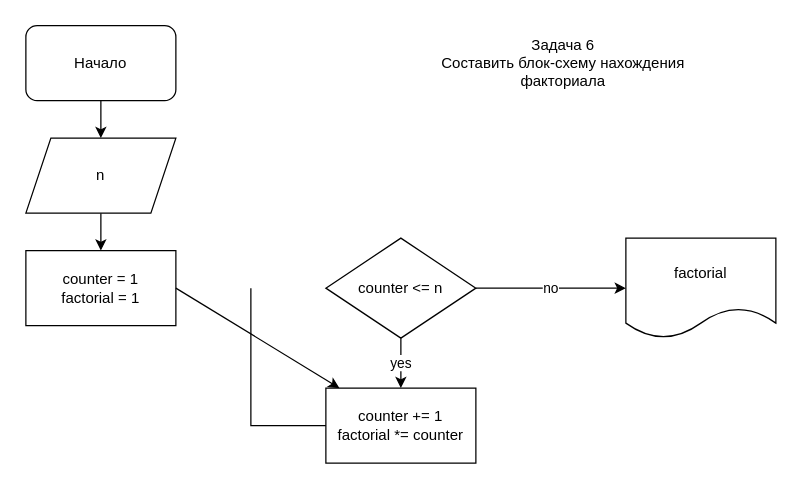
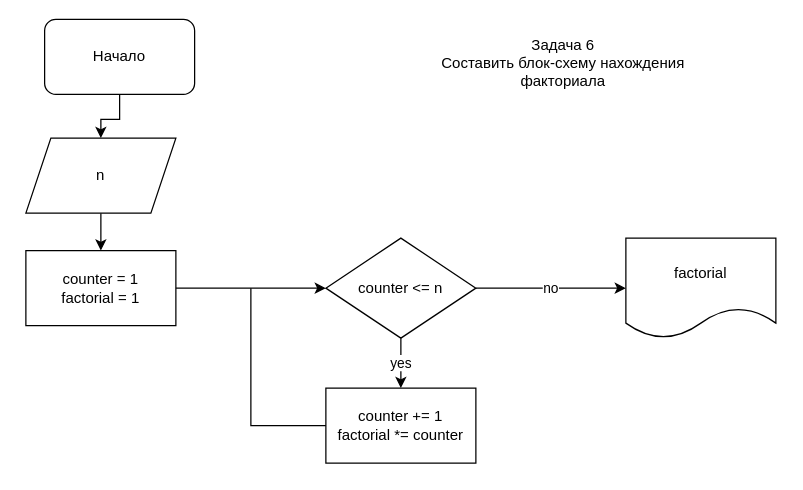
(101, 63) -> (119, 57)
(254, 336) -> (247, 288)
